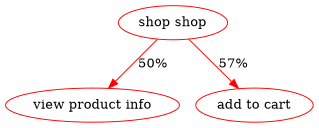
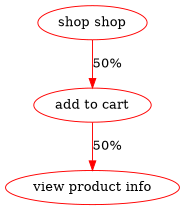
(136, 60) -> (92, 142)
(234, 64) -> (108, 64)
